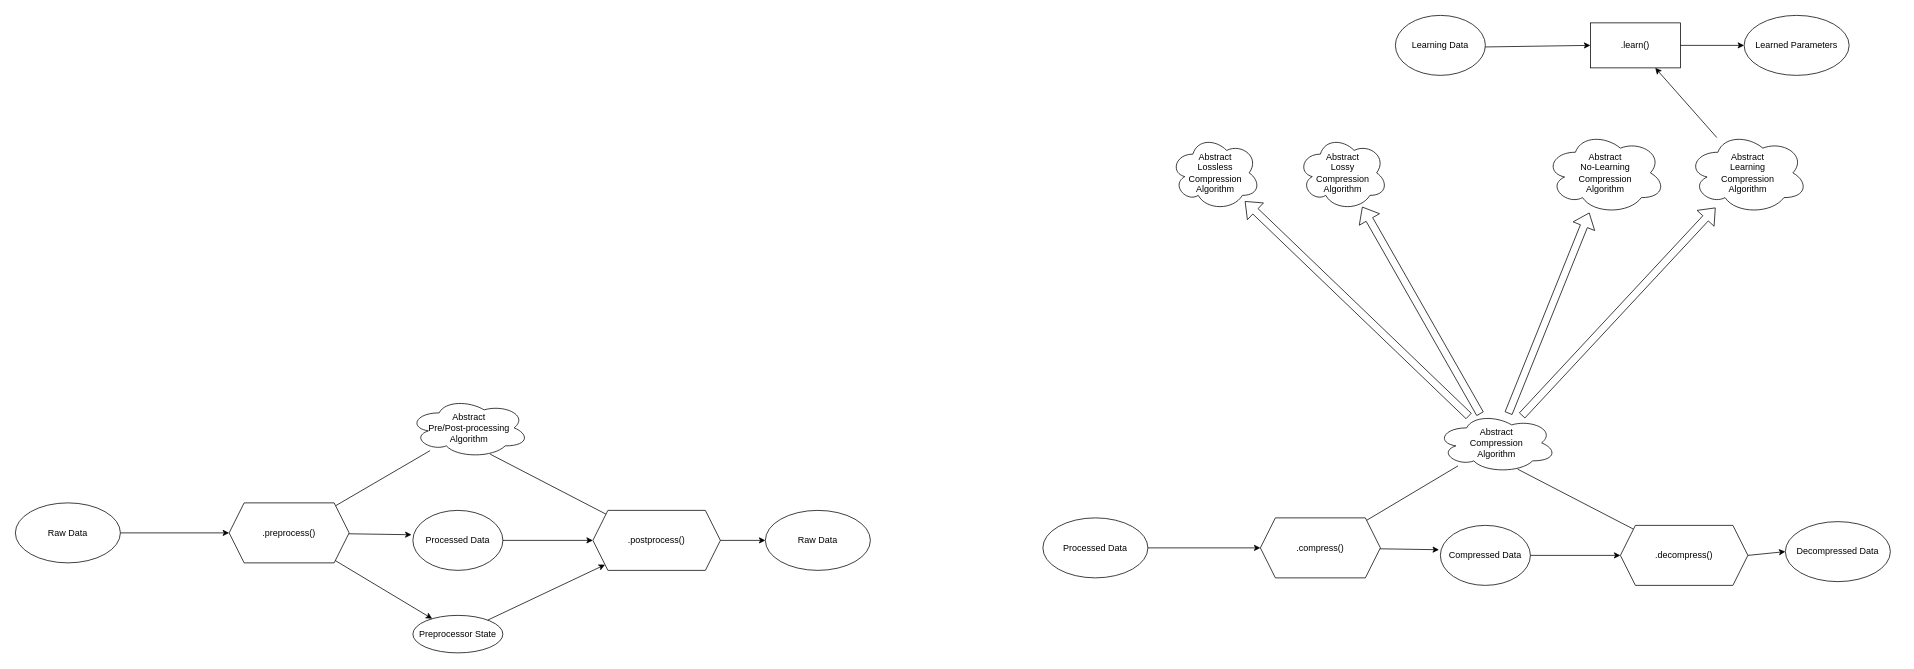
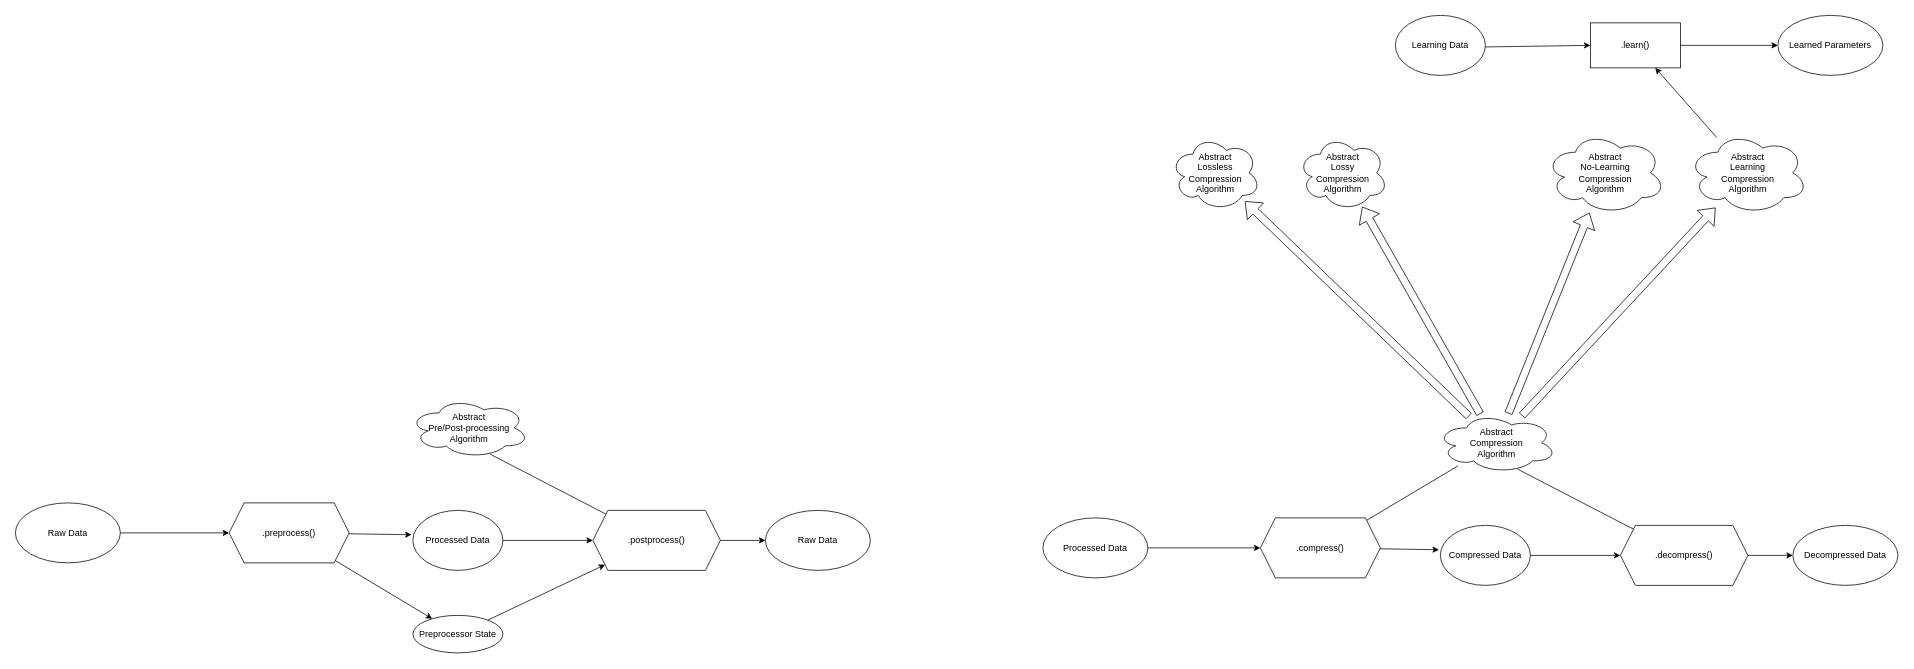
(1797, 45) -> (1830, 45)
(382, 478) -> none
(1838, 552) -> (1845, 555)
